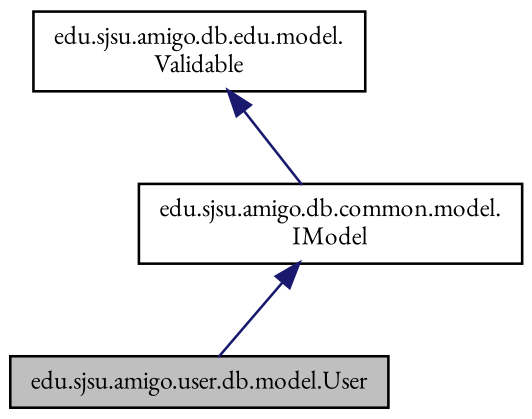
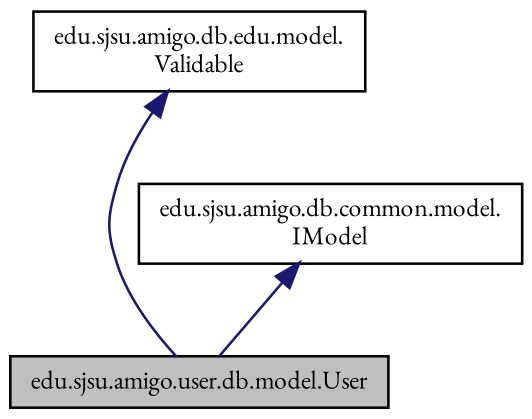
(273, 148) -> (111, 239)
